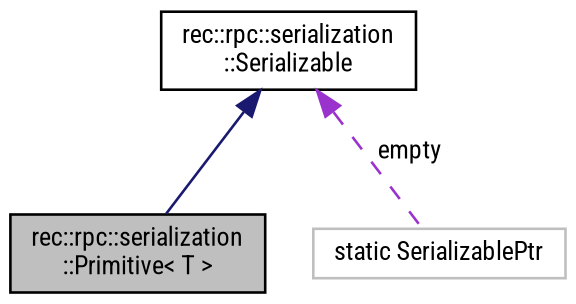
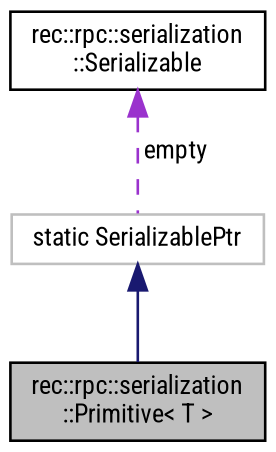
(205, 163) -> (138, 326)
